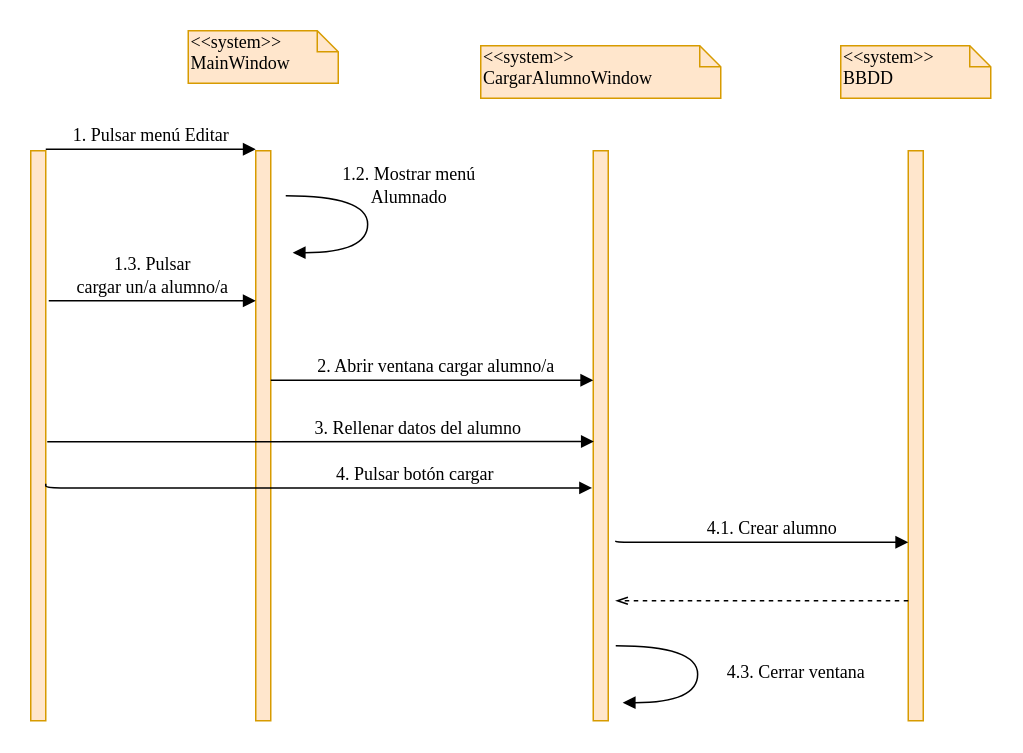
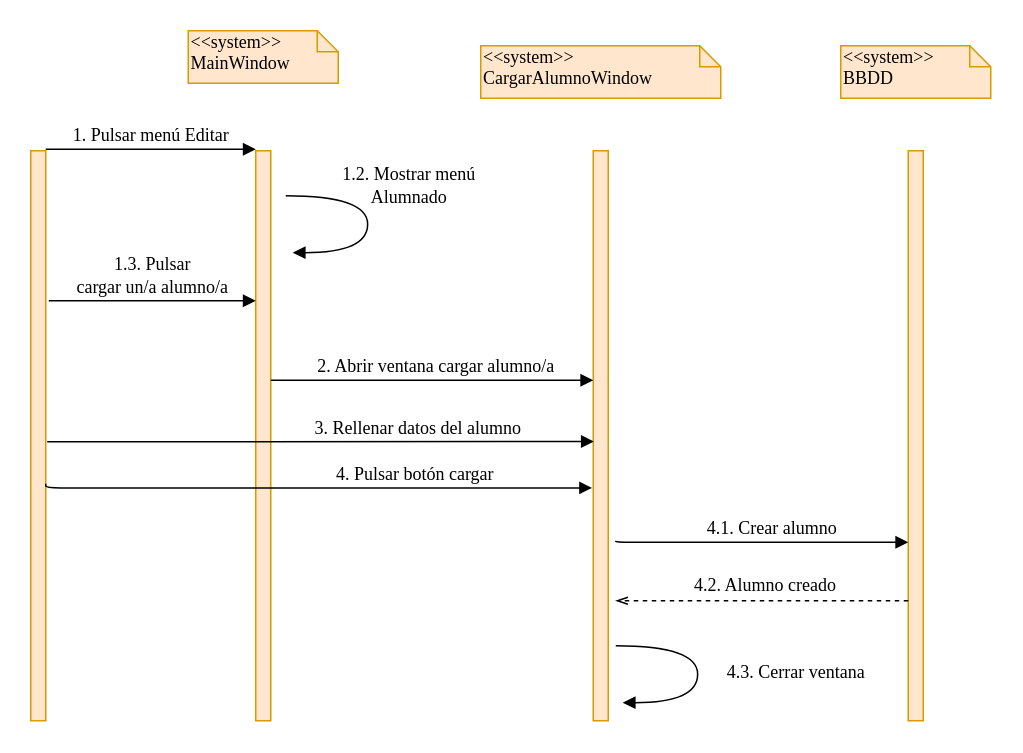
none -> (766, 586)
